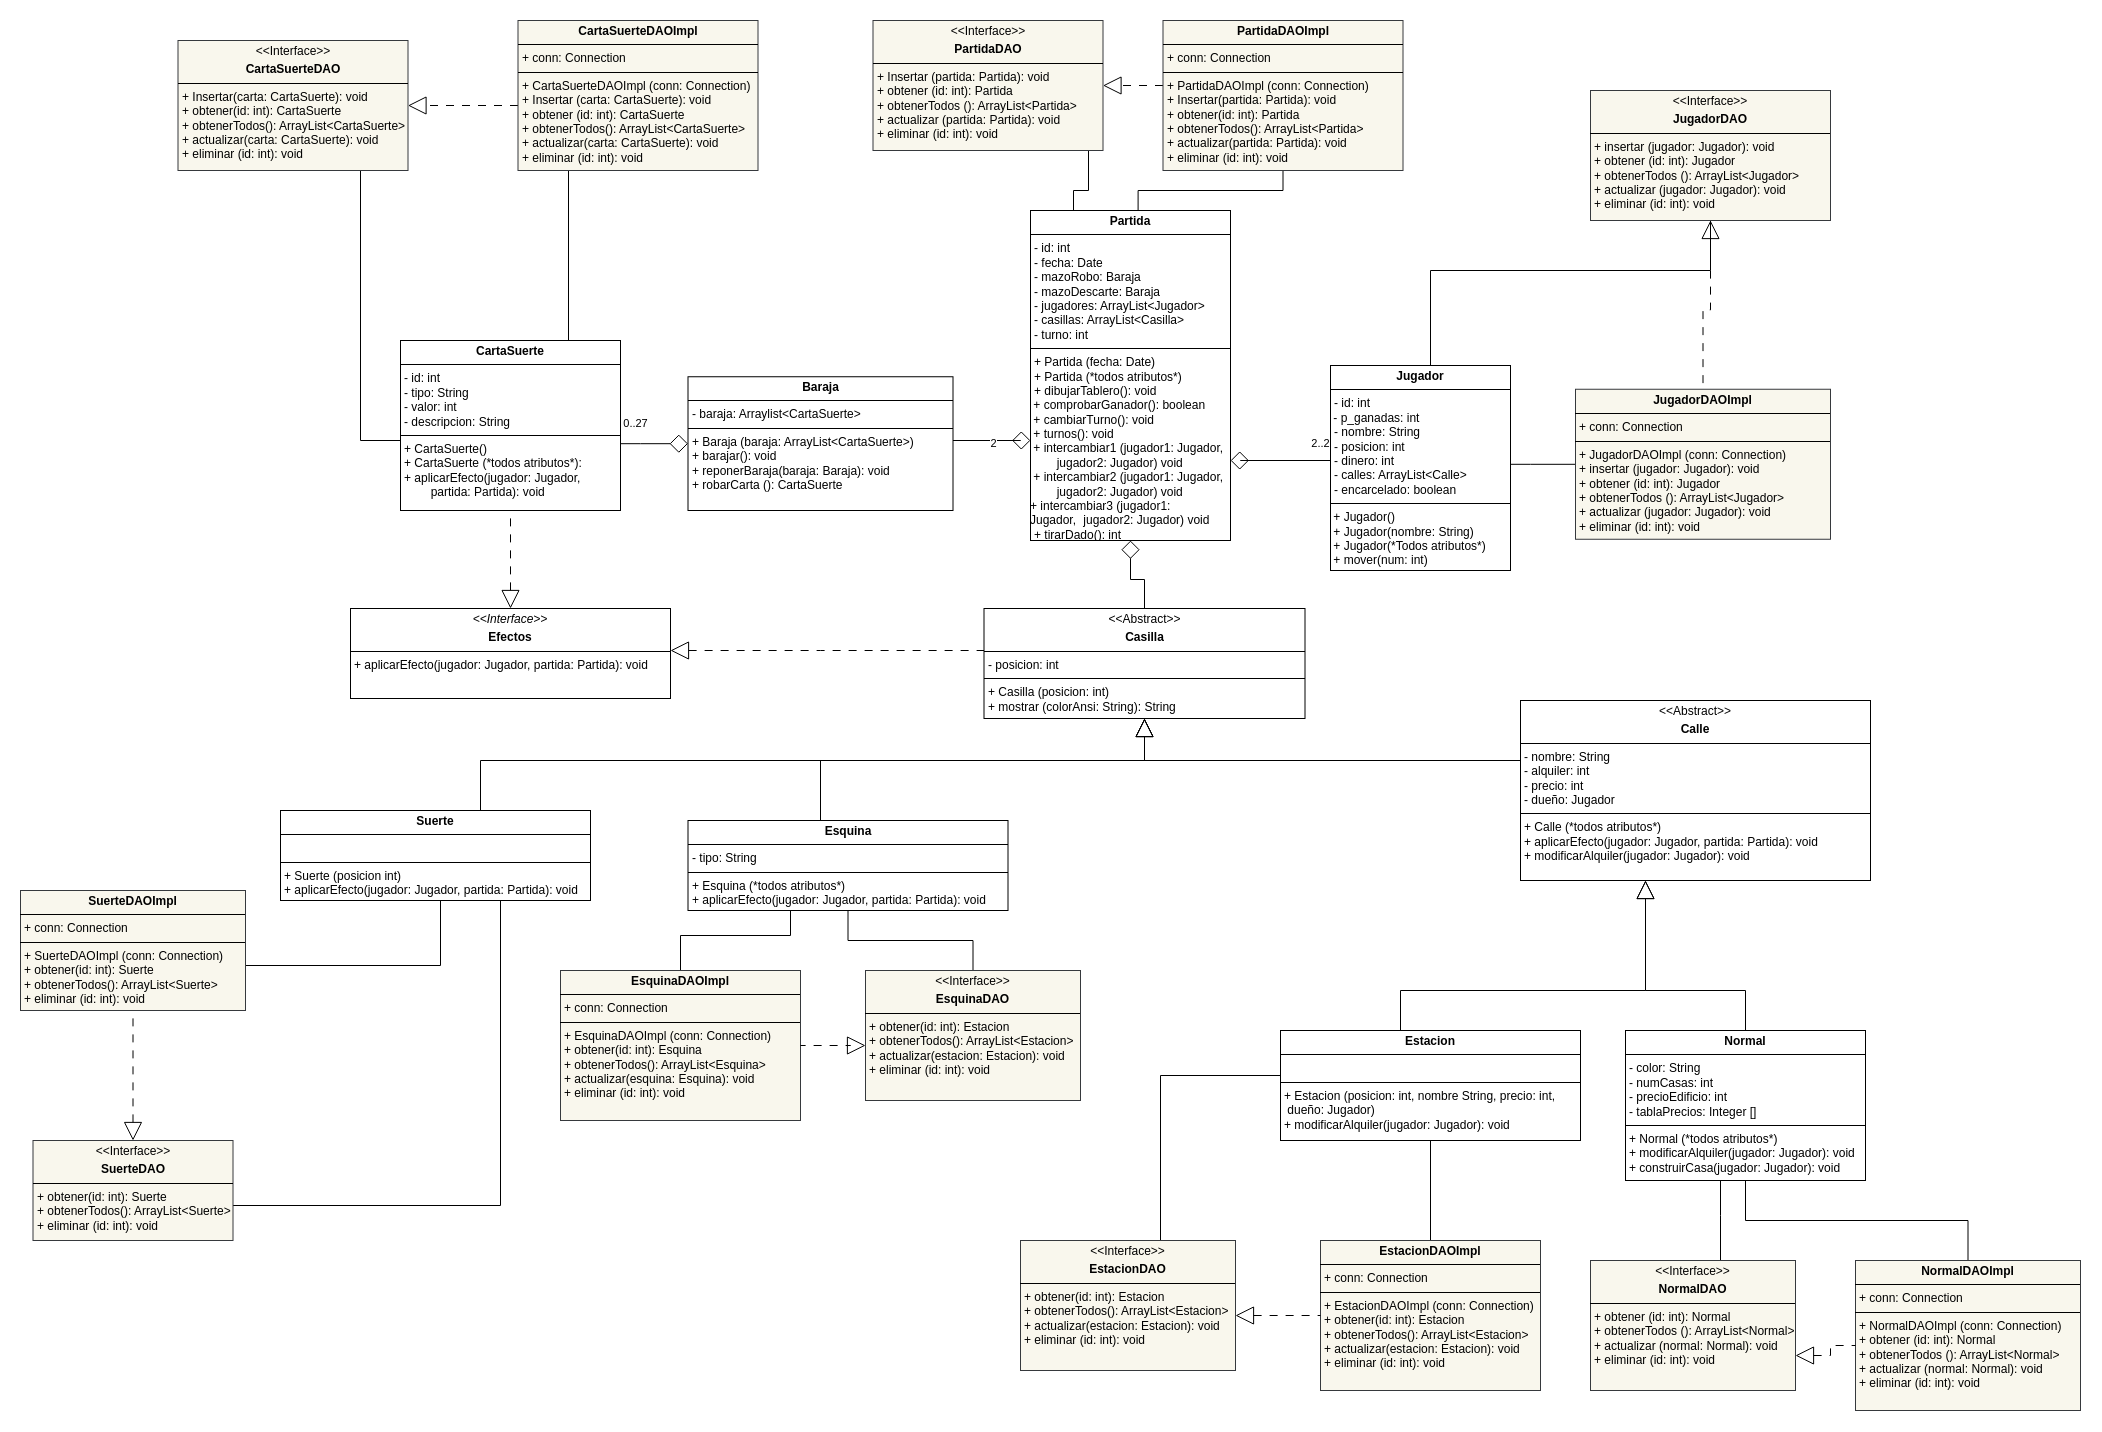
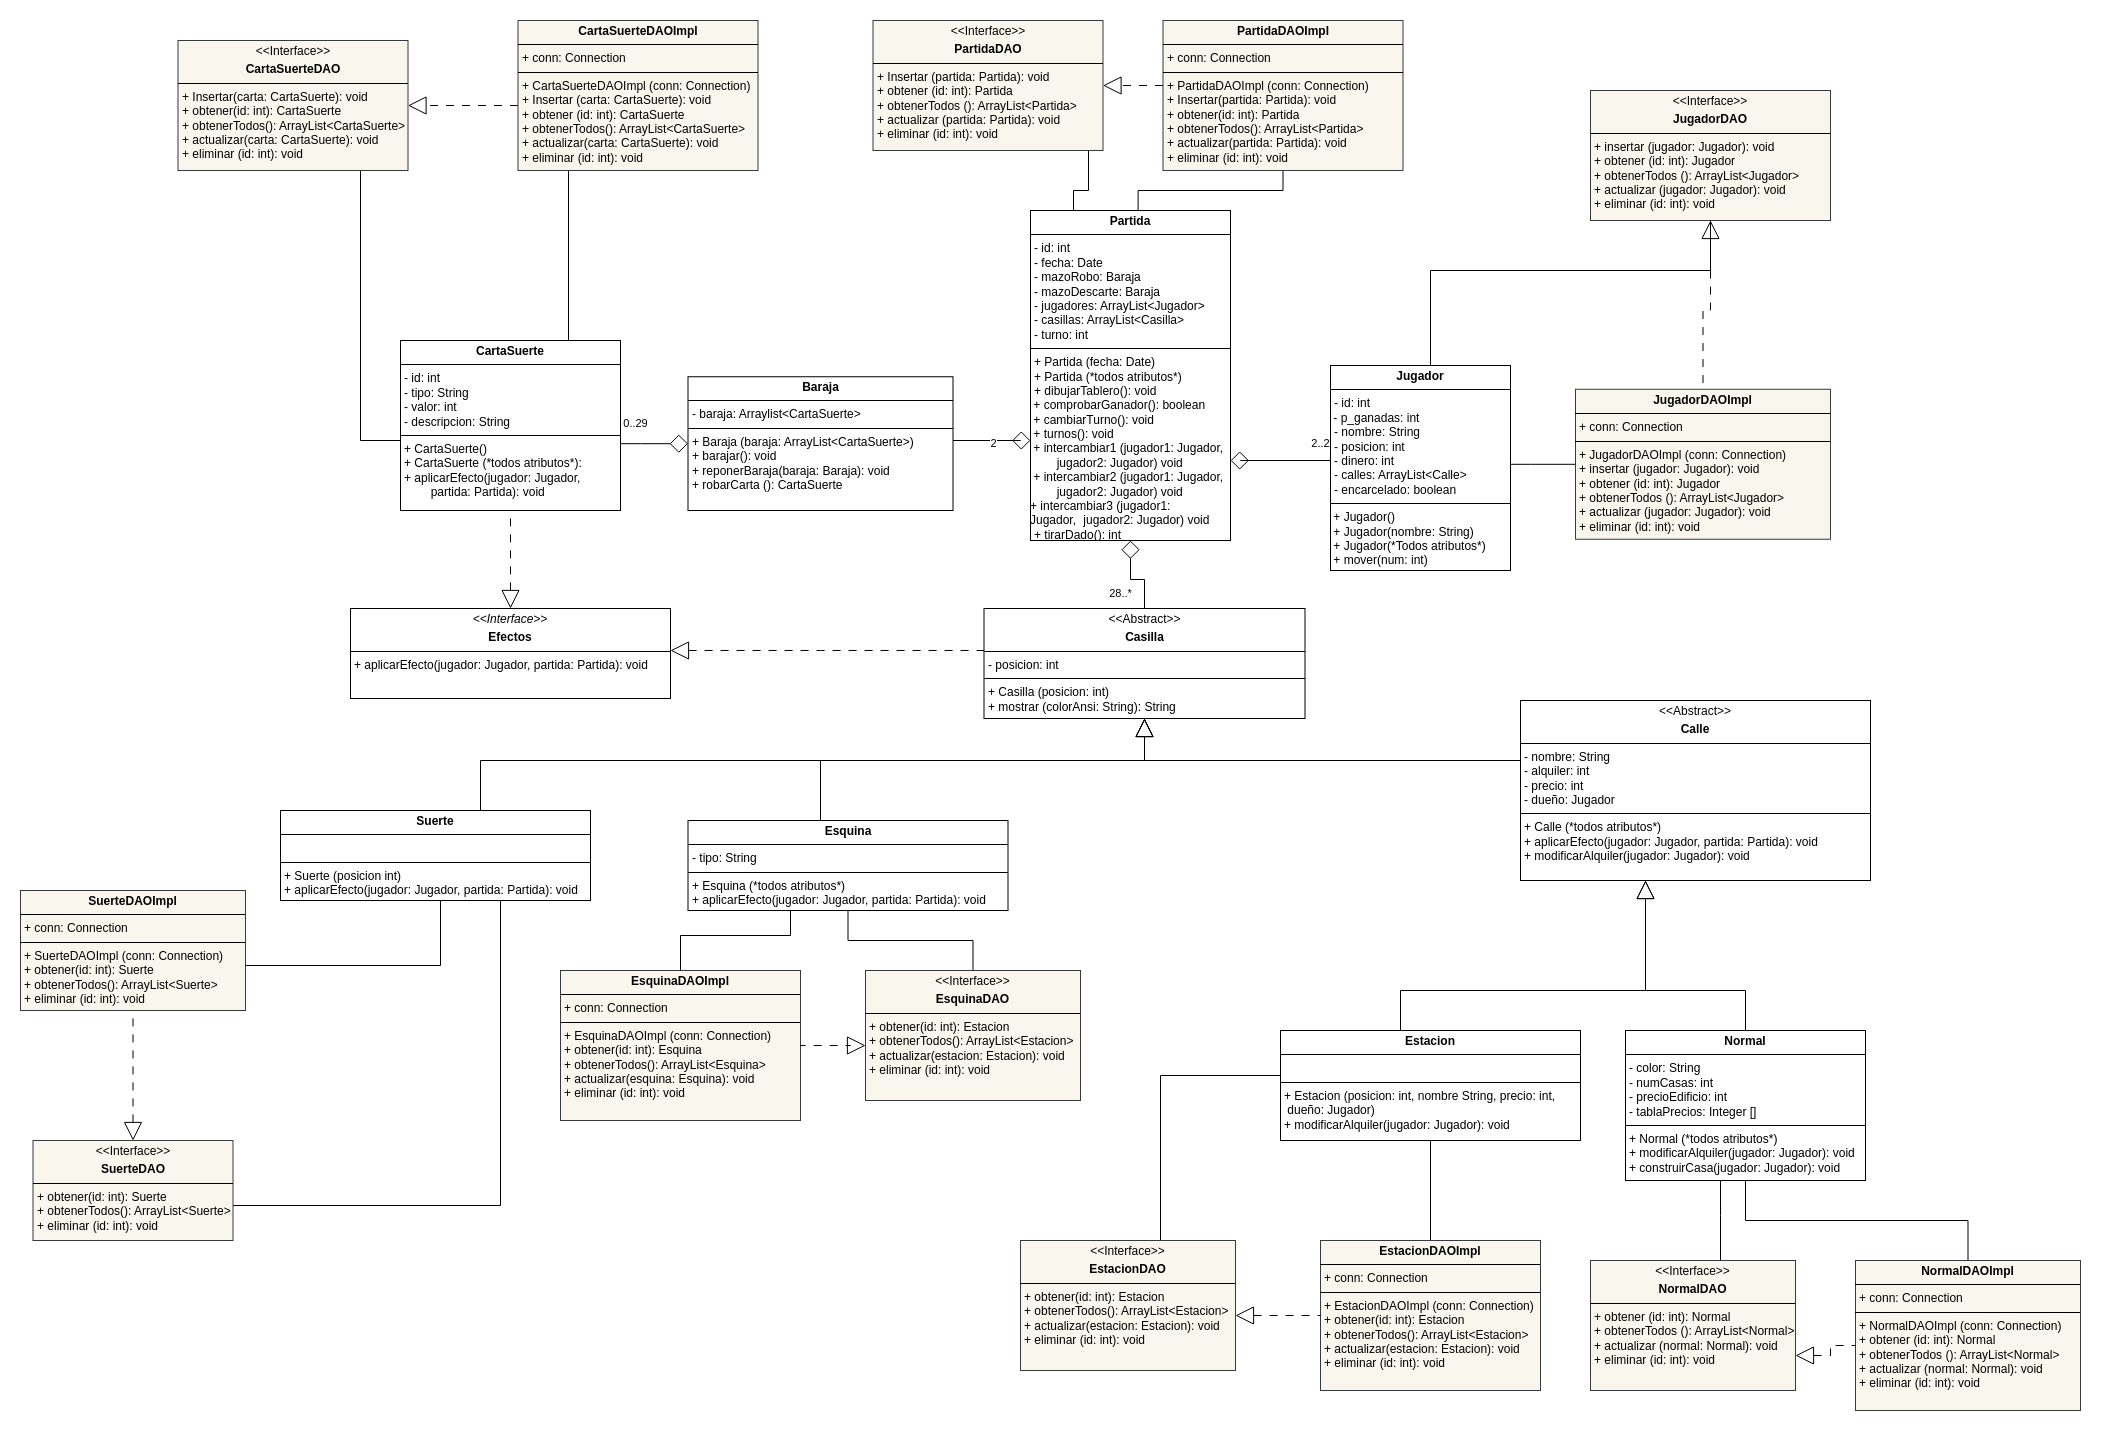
(636, 424) -> (636, 424)
none -> (1121, 594)
